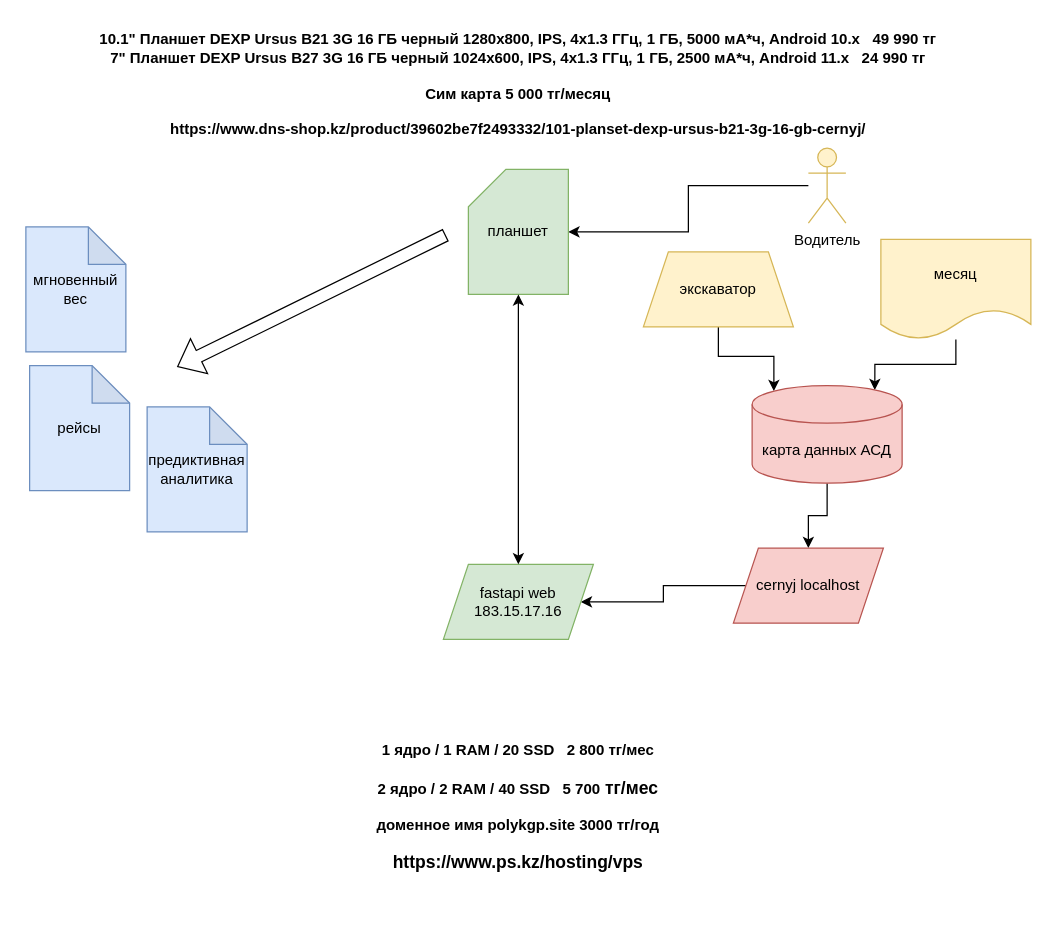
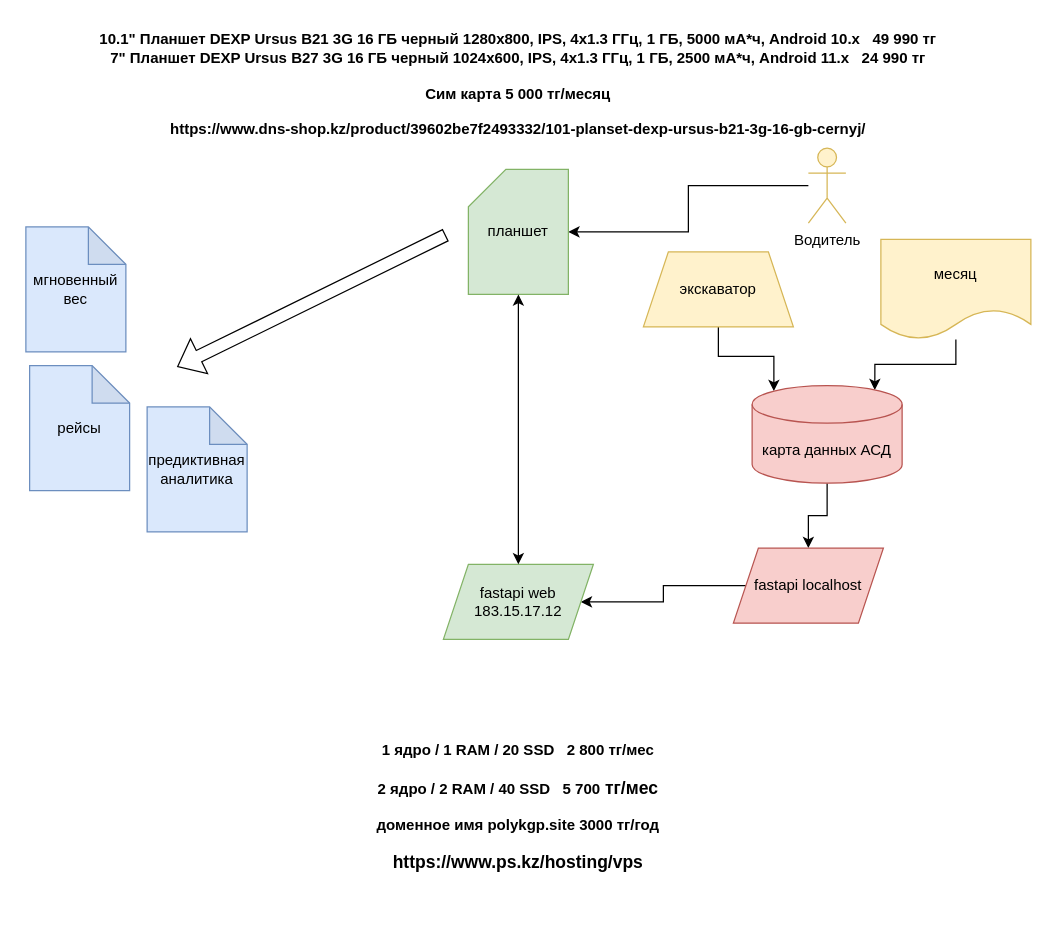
(808, 586) -> (808, 586)
(518, 602) -> (518, 602)
